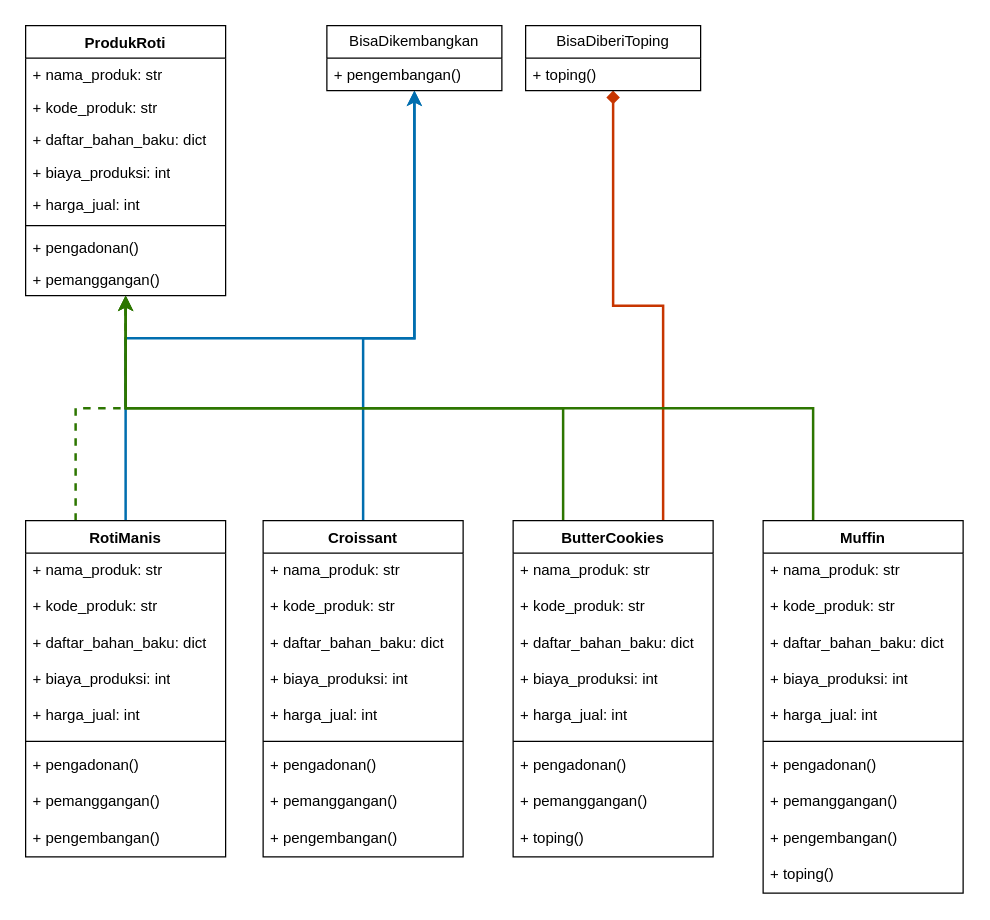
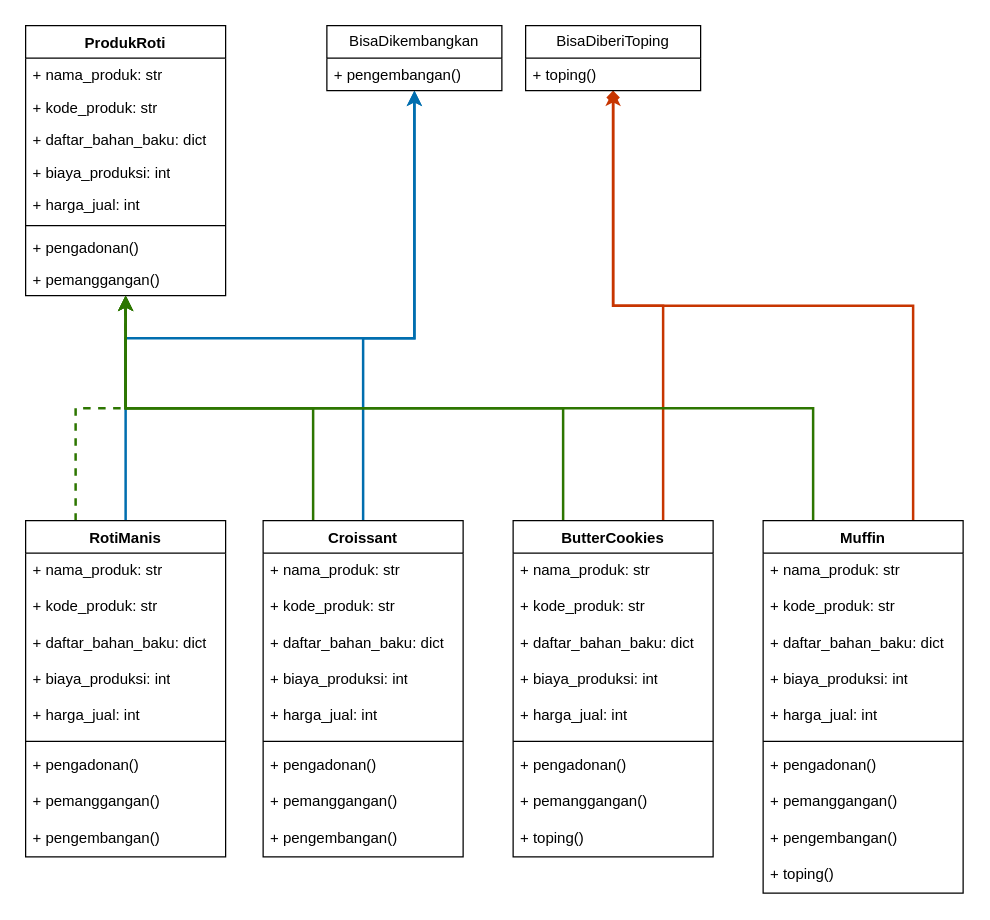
none -> (897, 306)
none -> (313, 465)
